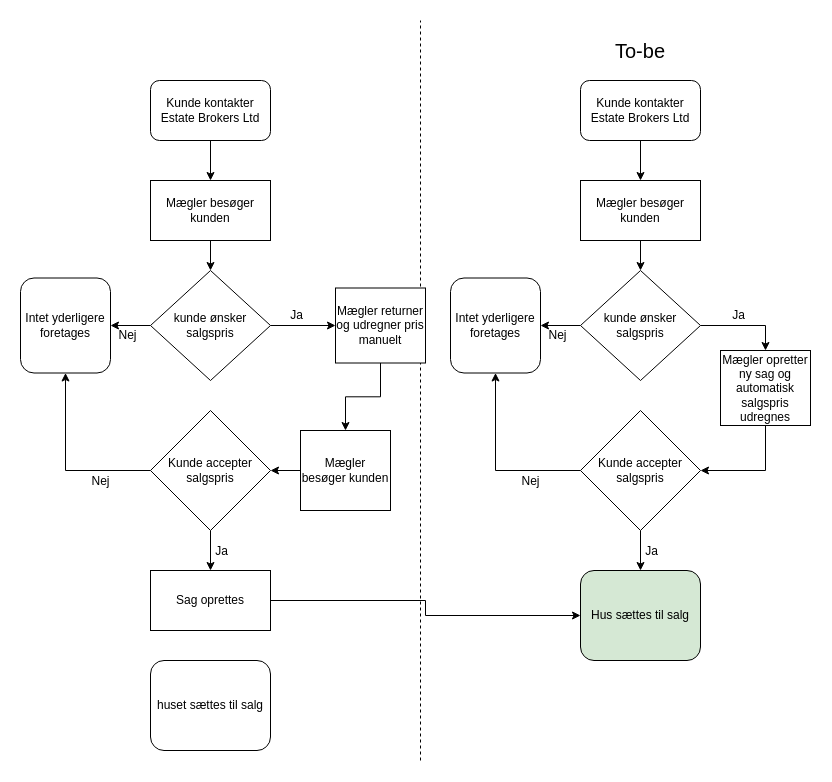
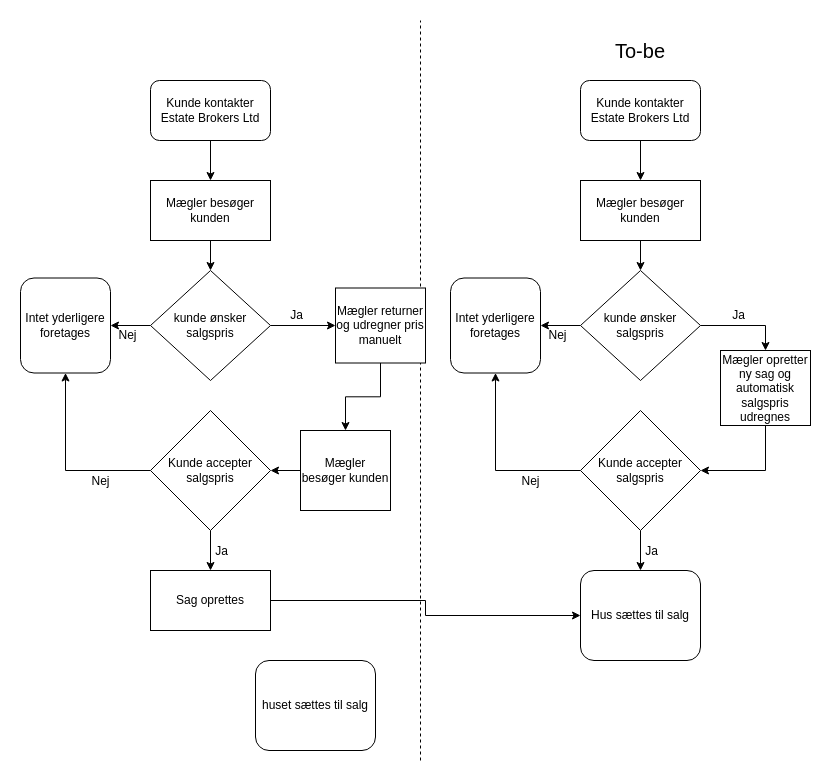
(641, 616) -> (641, 616)
(211, 706) -> (316, 706)
